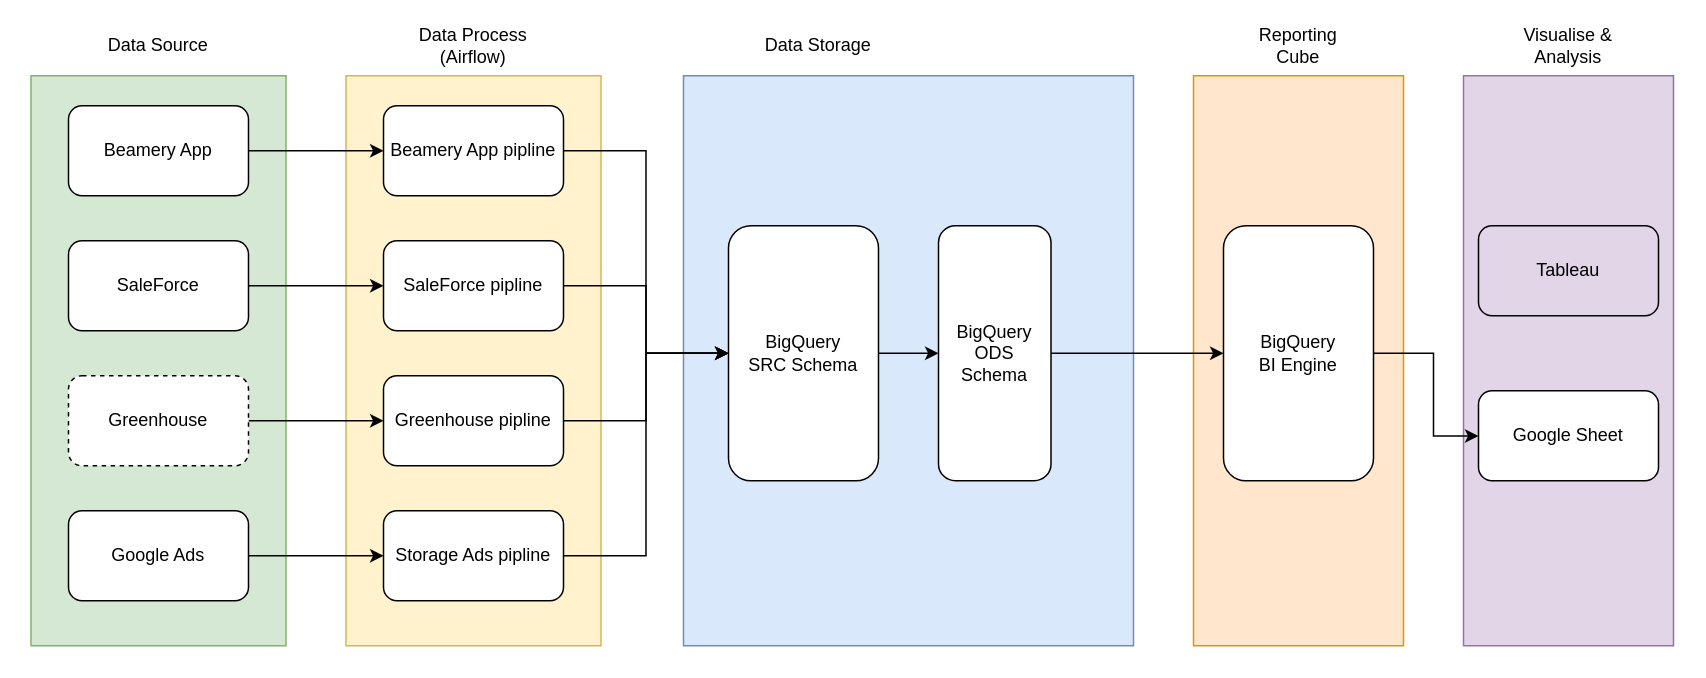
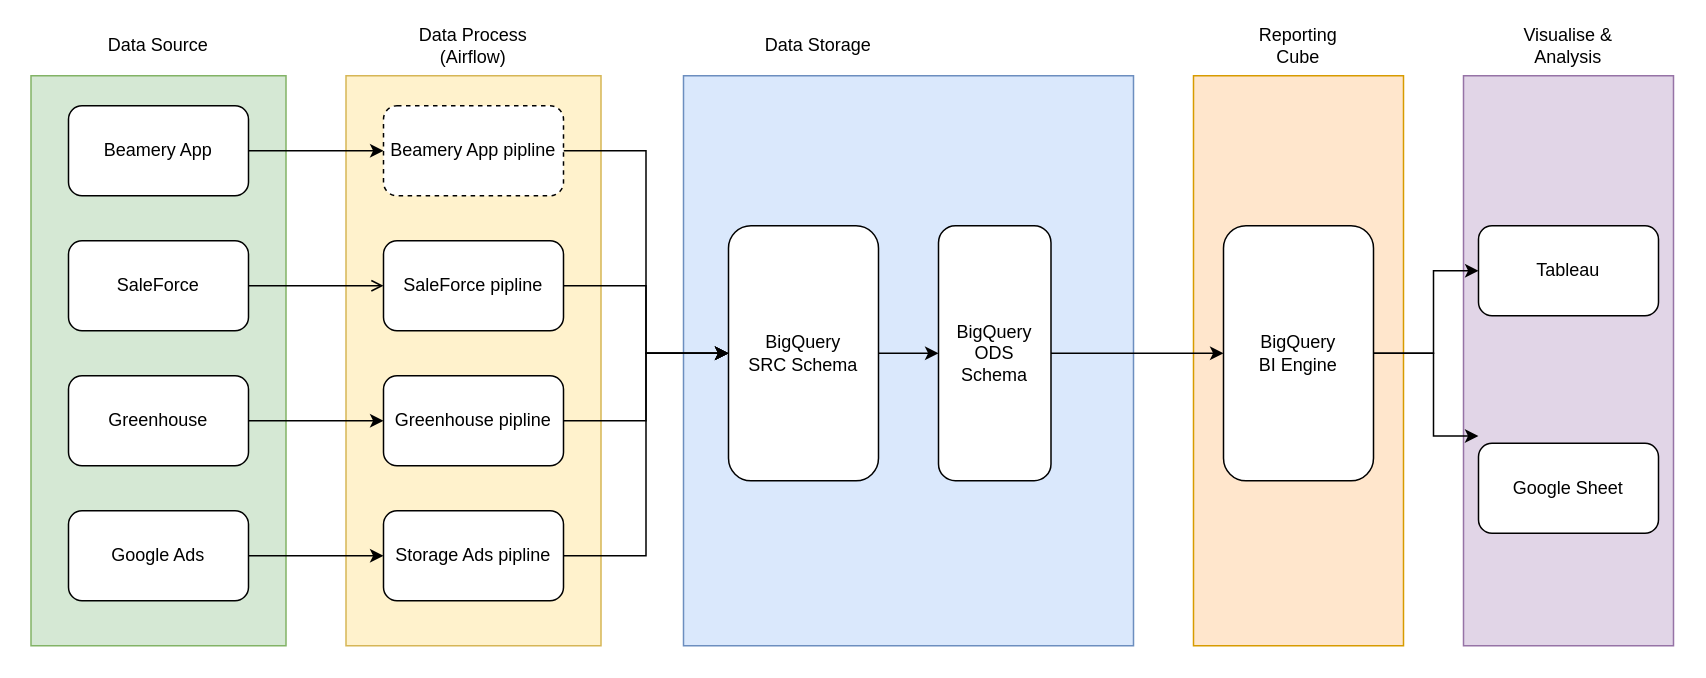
(473, 151) -> (473, 151)
(564, 151) -> (564, 151)
(1568, 271) -> (1568, 271)
(372, 286) -> (374, 286)
none -> (1433, 294)
(158, 421) -> (158, 421)
(1568, 436) -> (1568, 488)
